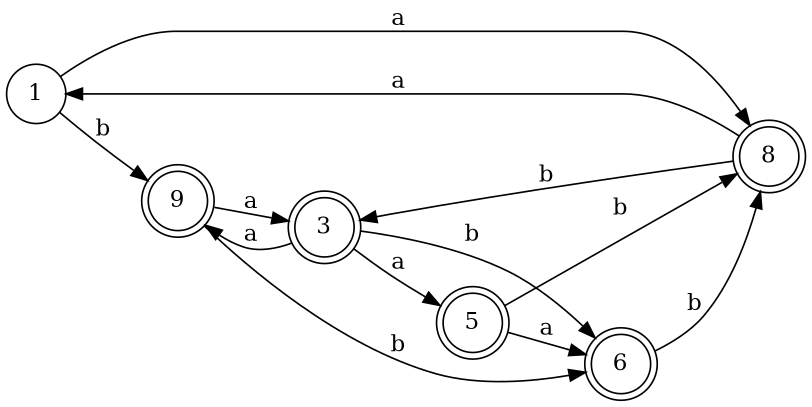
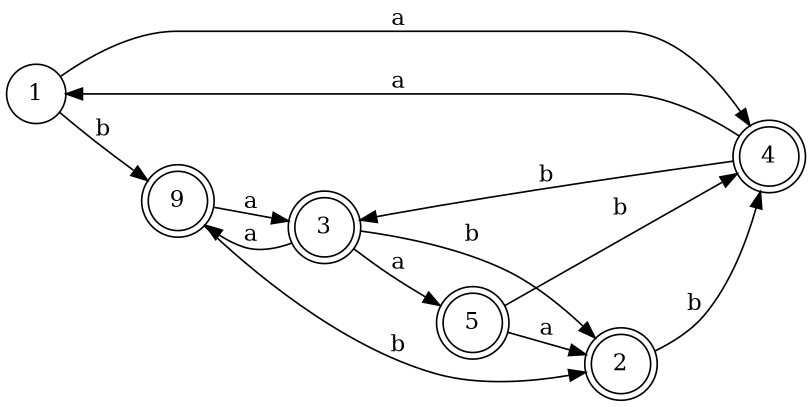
(769, 156) -> (769, 156)
(621, 364) -> (621, 364)
